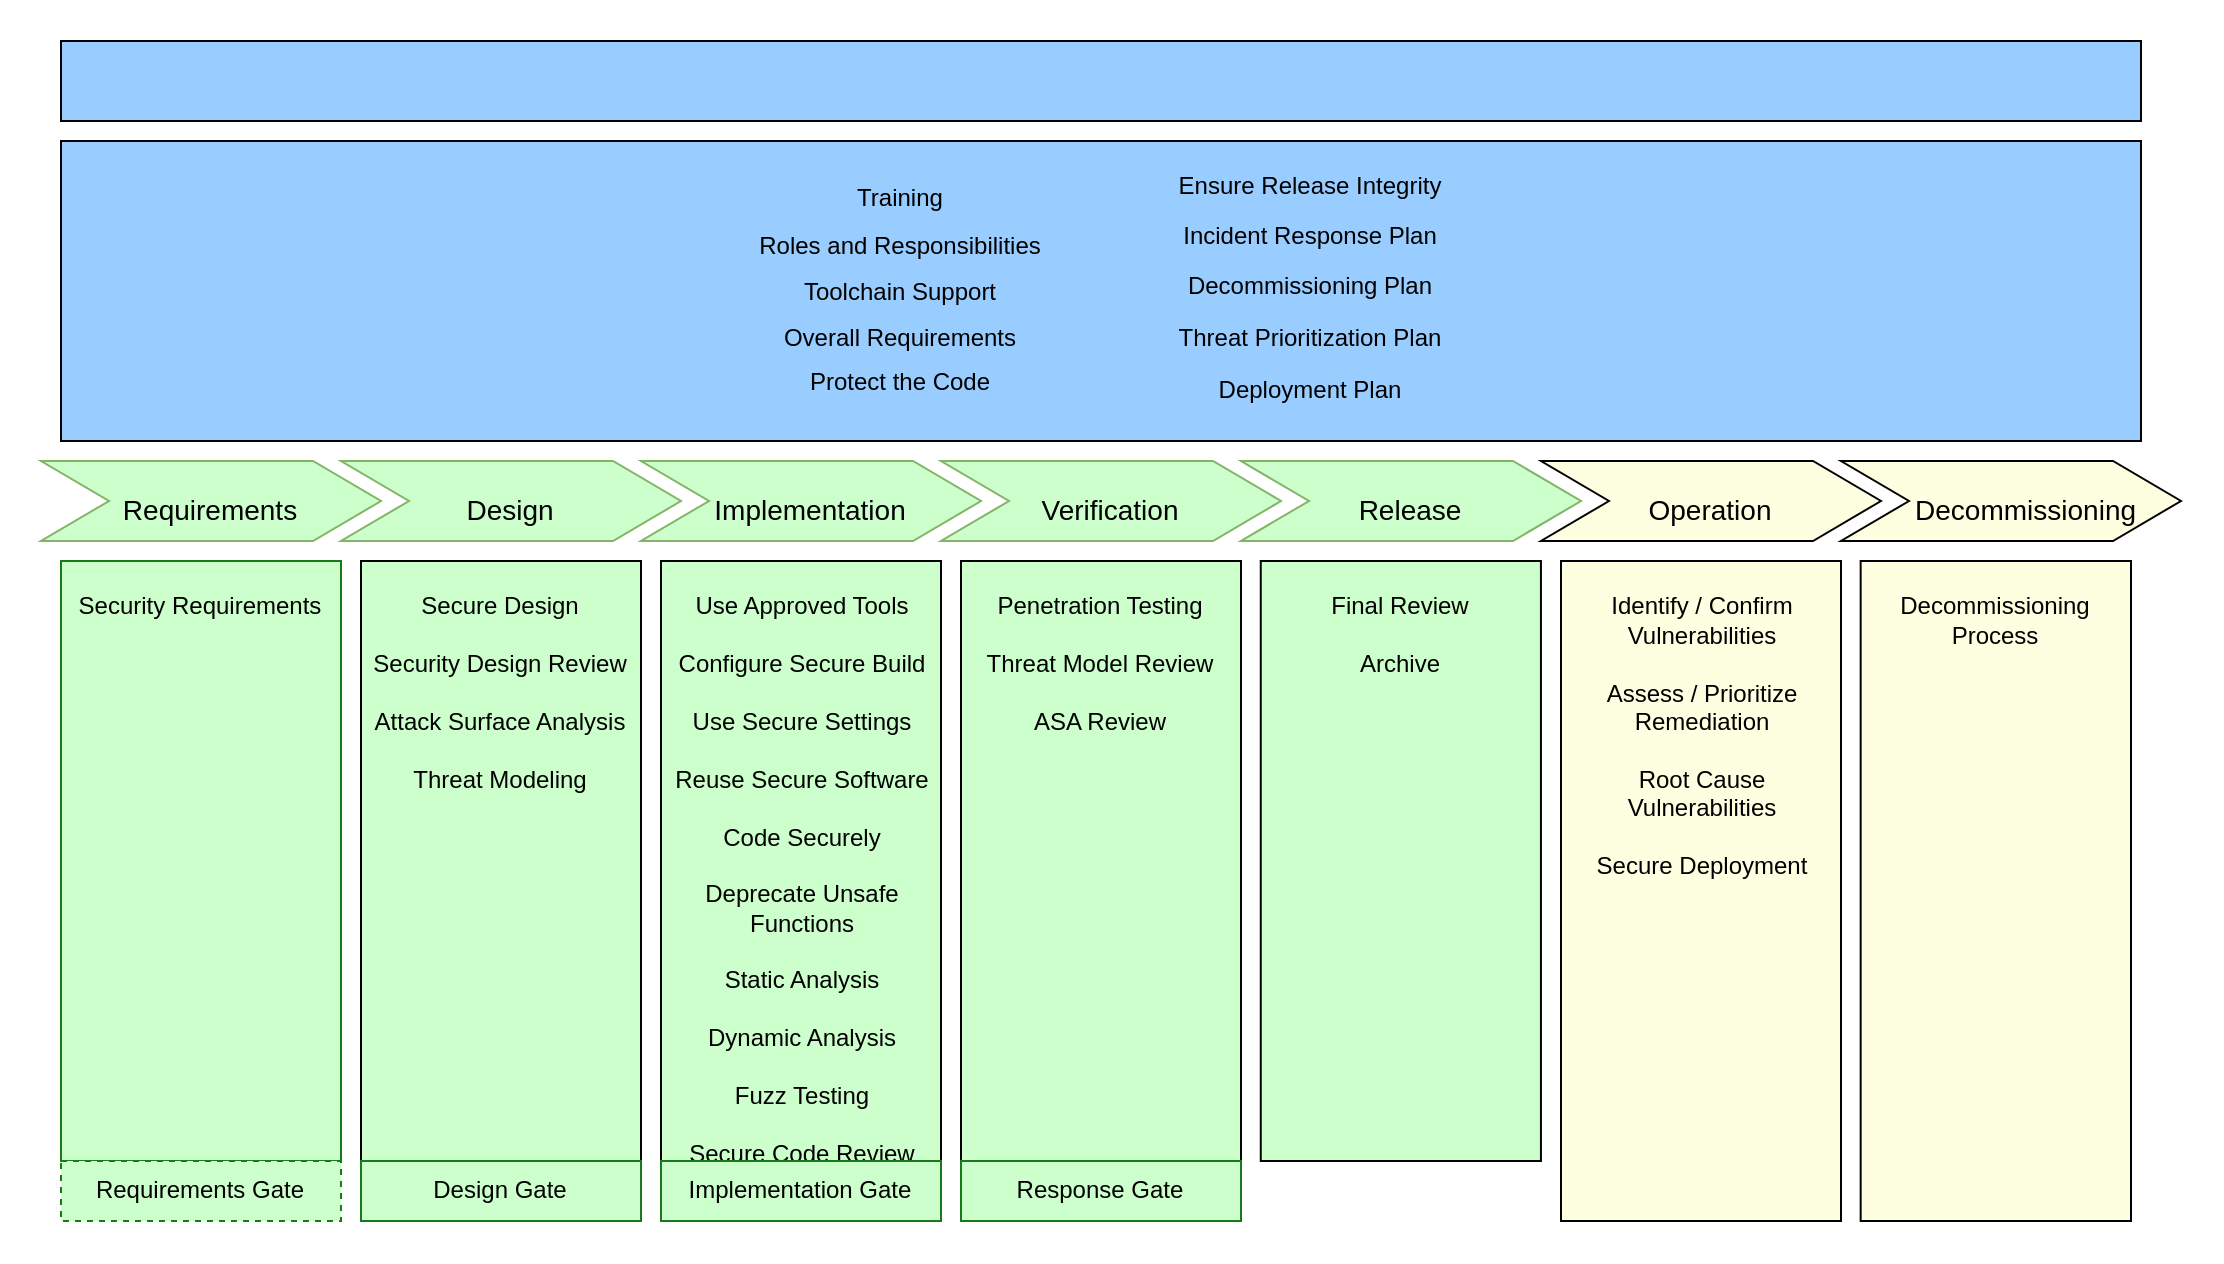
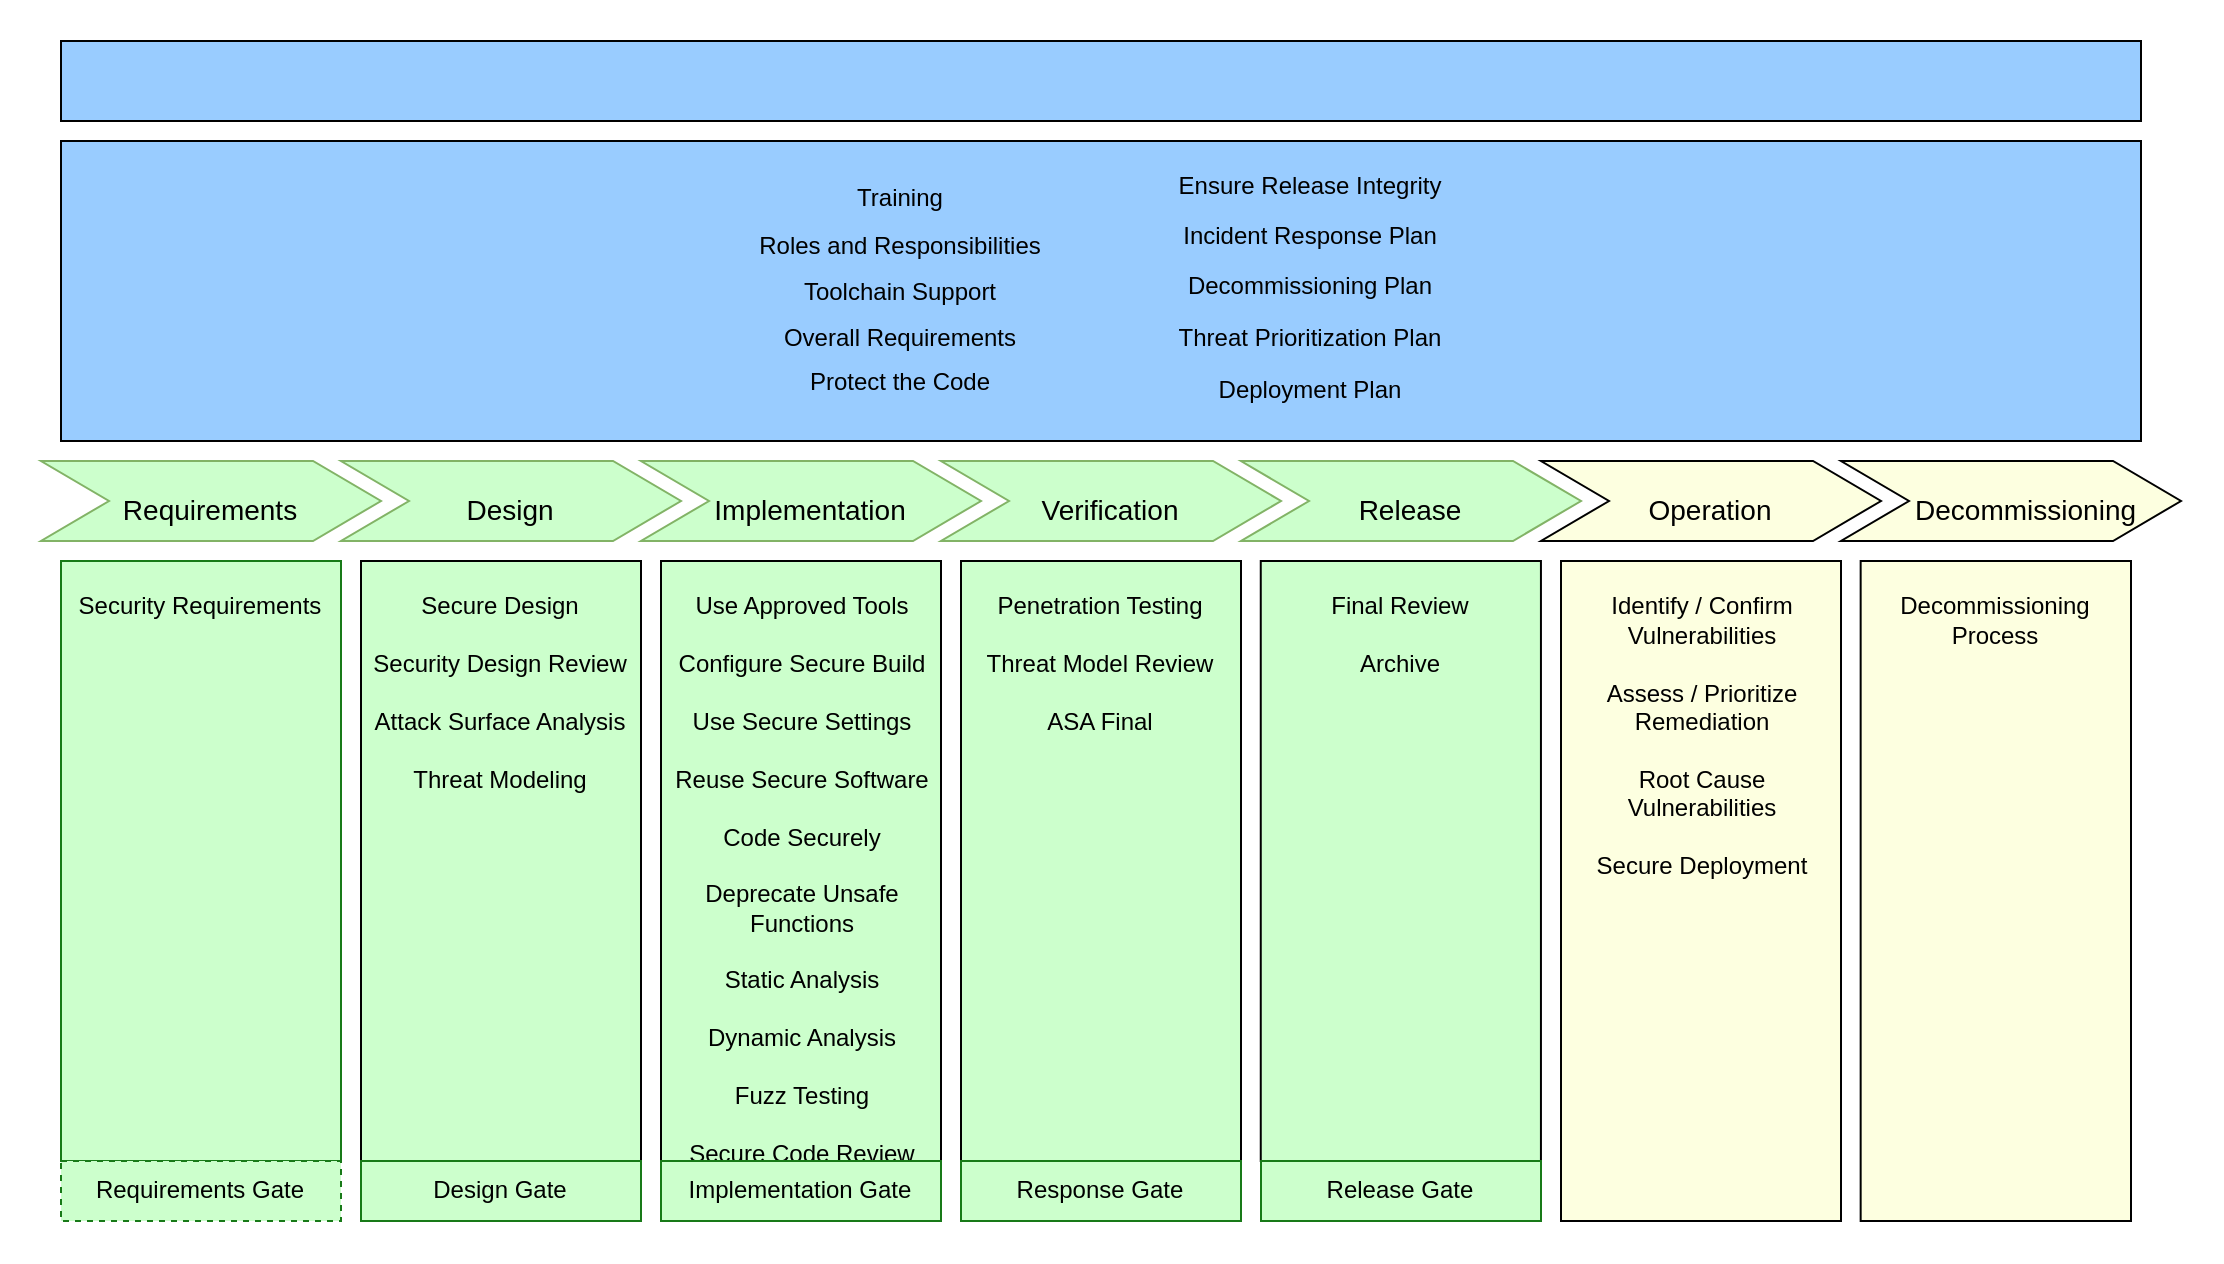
(1101, 608) -> (1101, 608)
none -> (1401, 1191)
